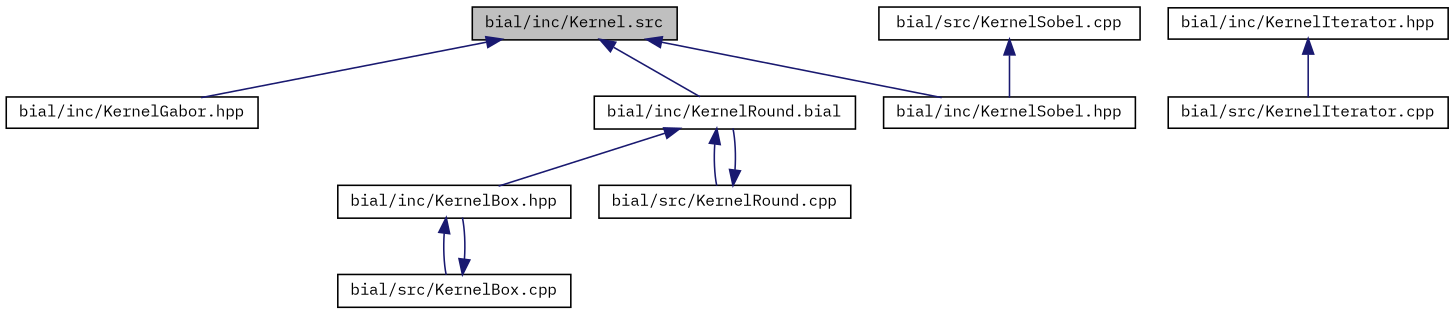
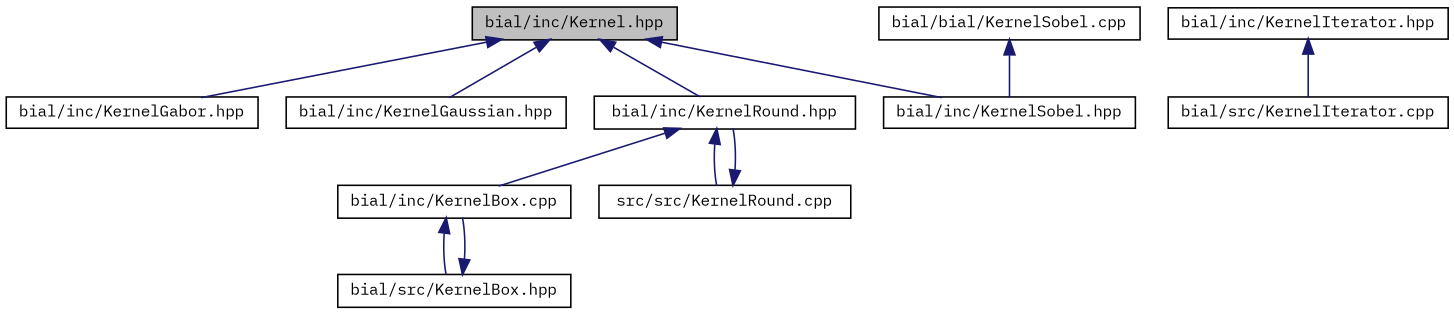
(575, 23) -> (575, 23)
(1009, 23) -> (1009, 23)
none -> (426, 113)
(725, 113) -> (725, 113)
(454, 202) -> (454, 202)
(725, 202) -> (725, 202)
(454, 291) -> (454, 291)
